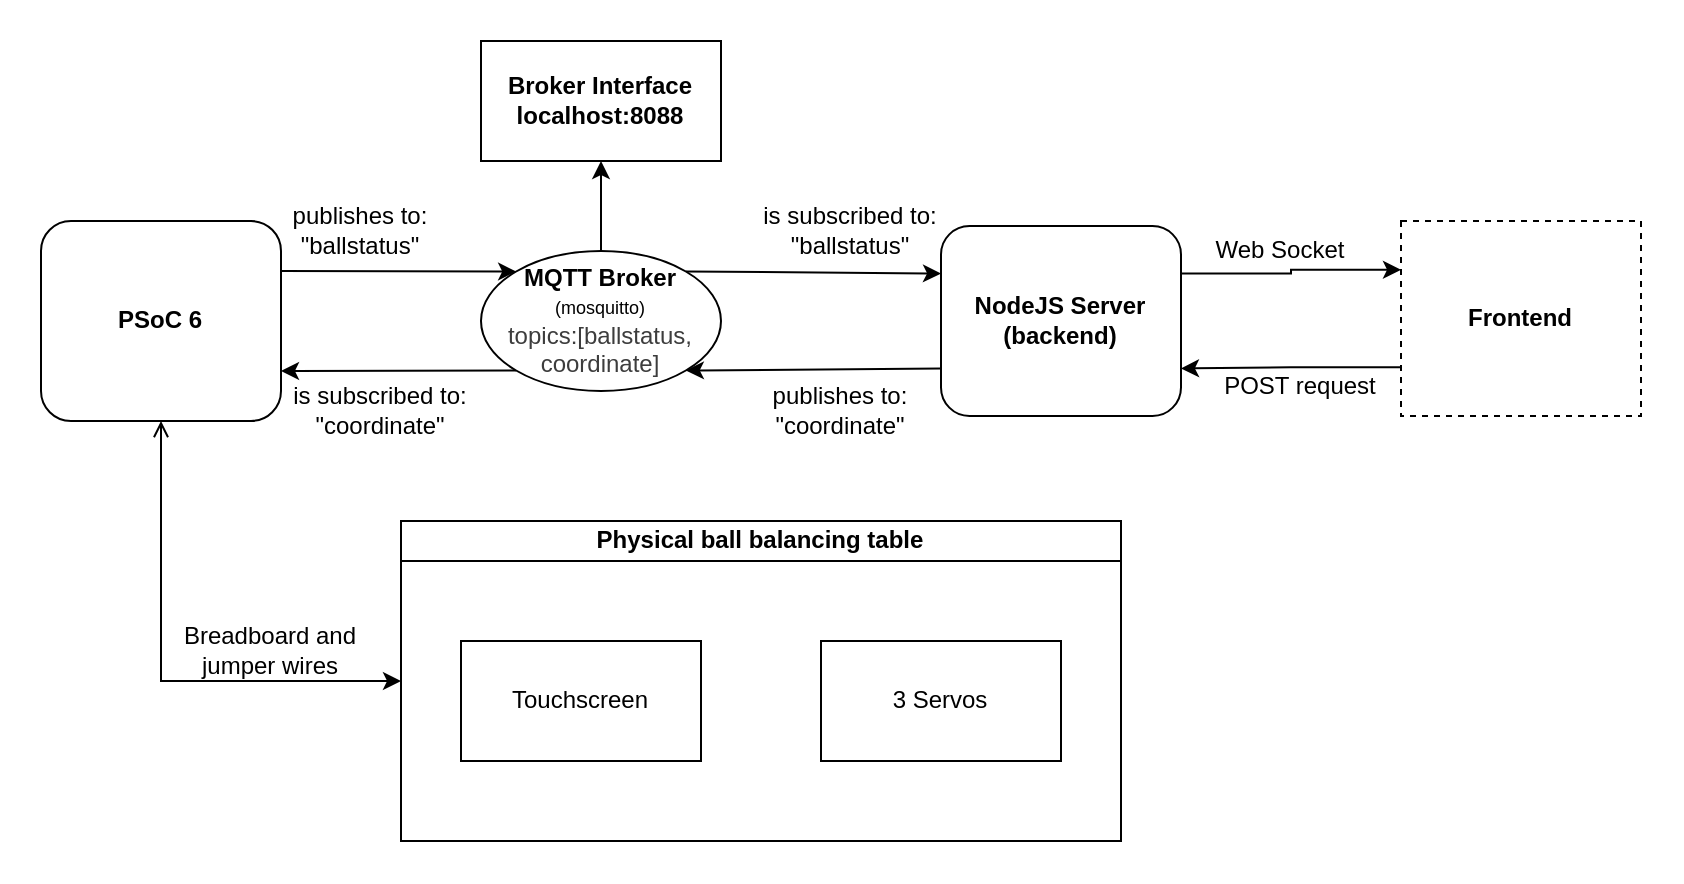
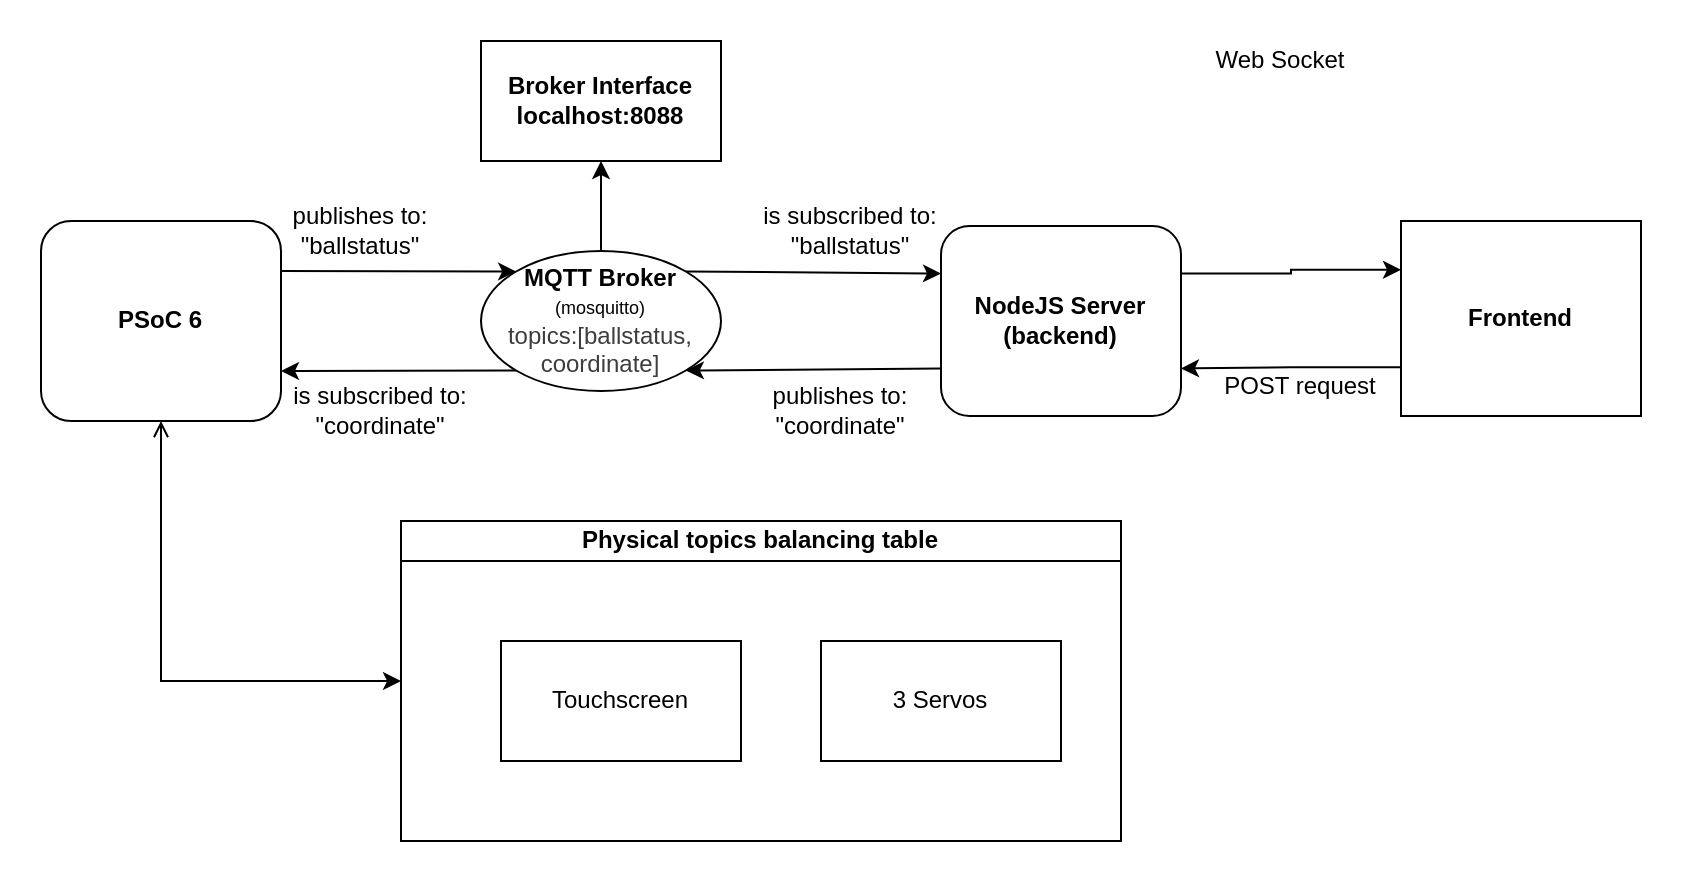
(1281, 251) -> (1281, 61)
(1521, 319) -> (1521, 319)
(761, 541) -> (761, 541)
(271, 651) -> none
(581, 701) -> (621, 701)
